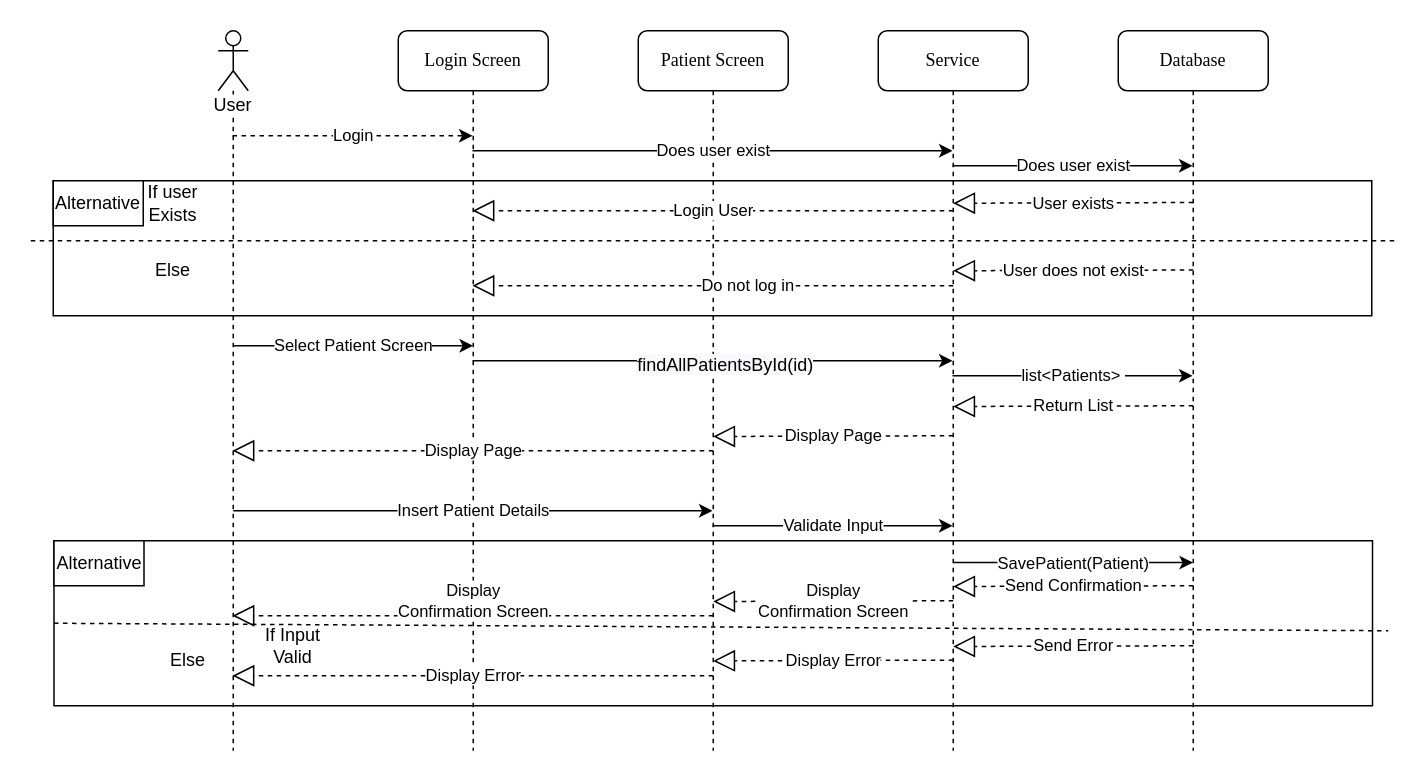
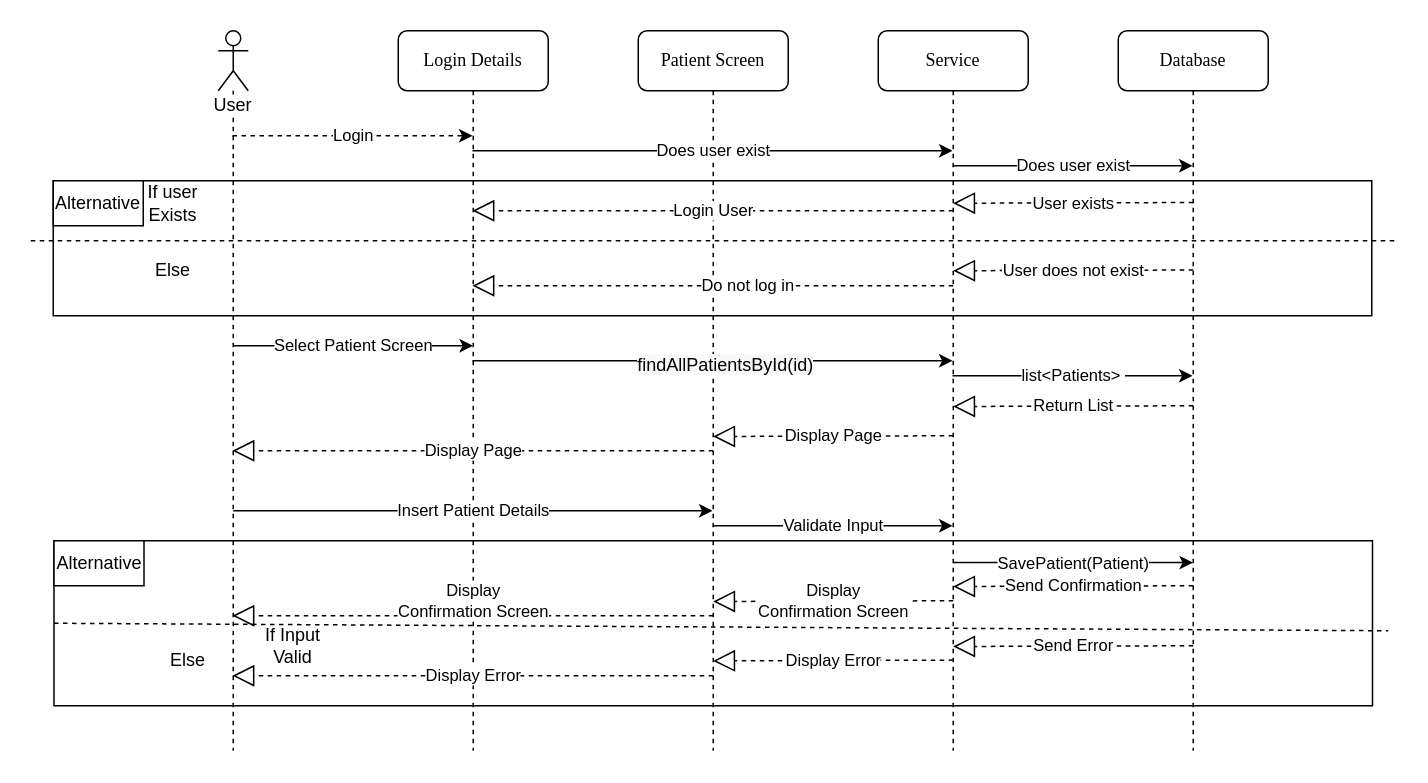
(473, 61) -> (473, 61)
